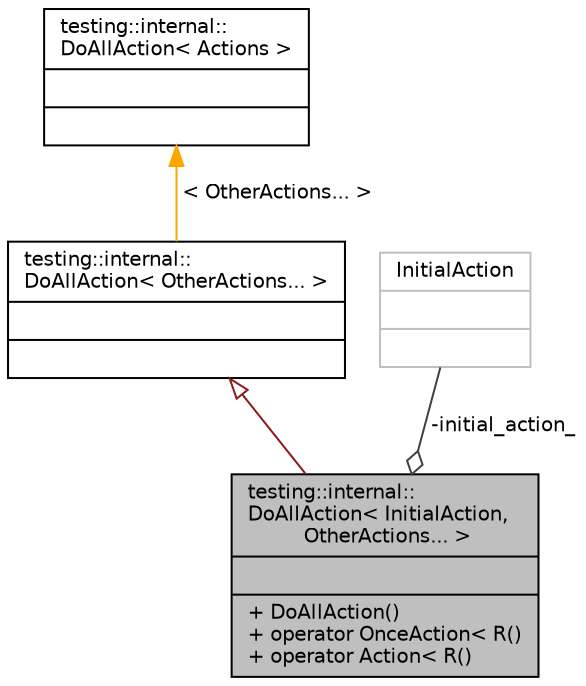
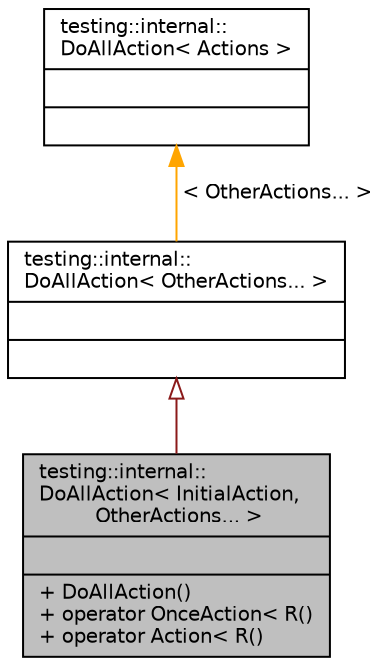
(455, 310) -> none
